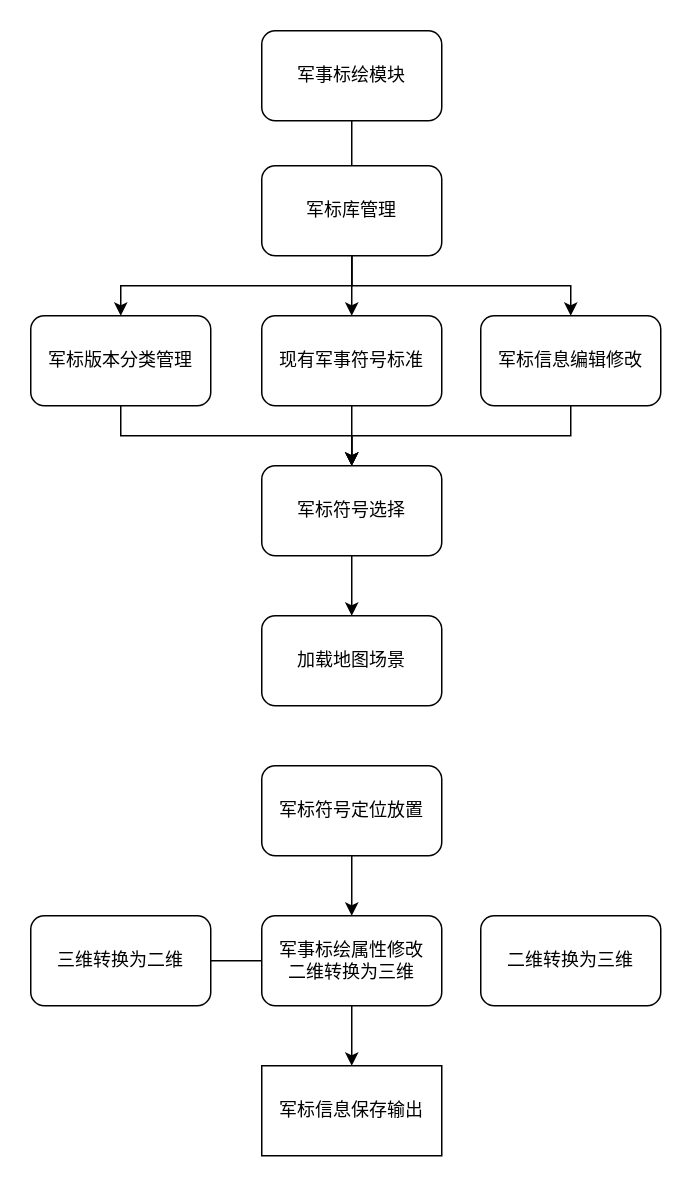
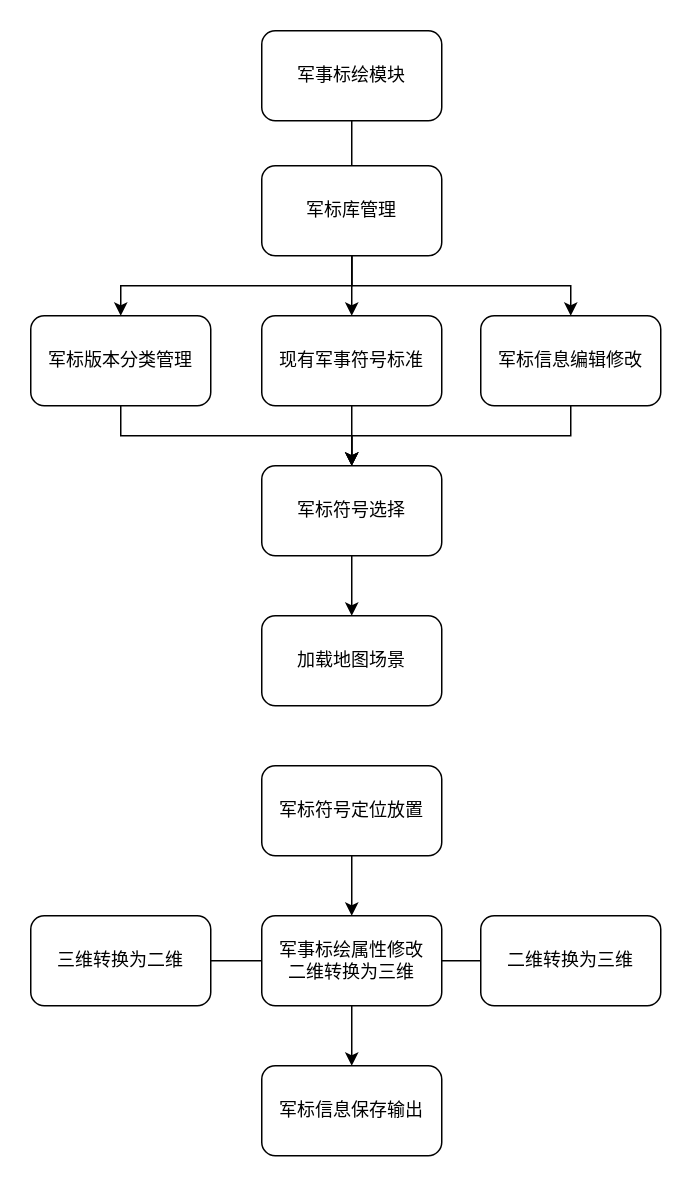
none -> (461, 961)
(352, 1111) -> (352, 1111)
